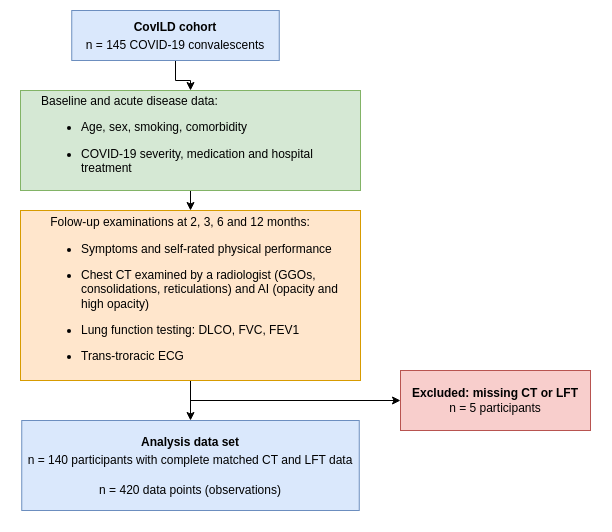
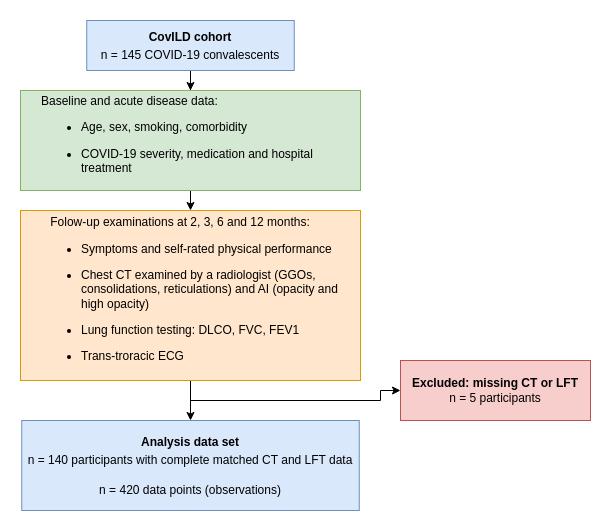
(176, 36) -> (191, 46)
(496, 401) -> (496, 391)
